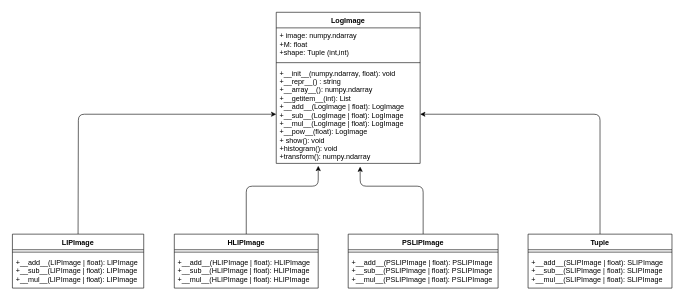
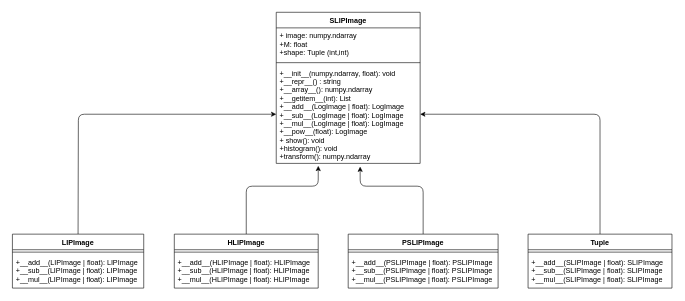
(348, 20) -> (348, 20)
